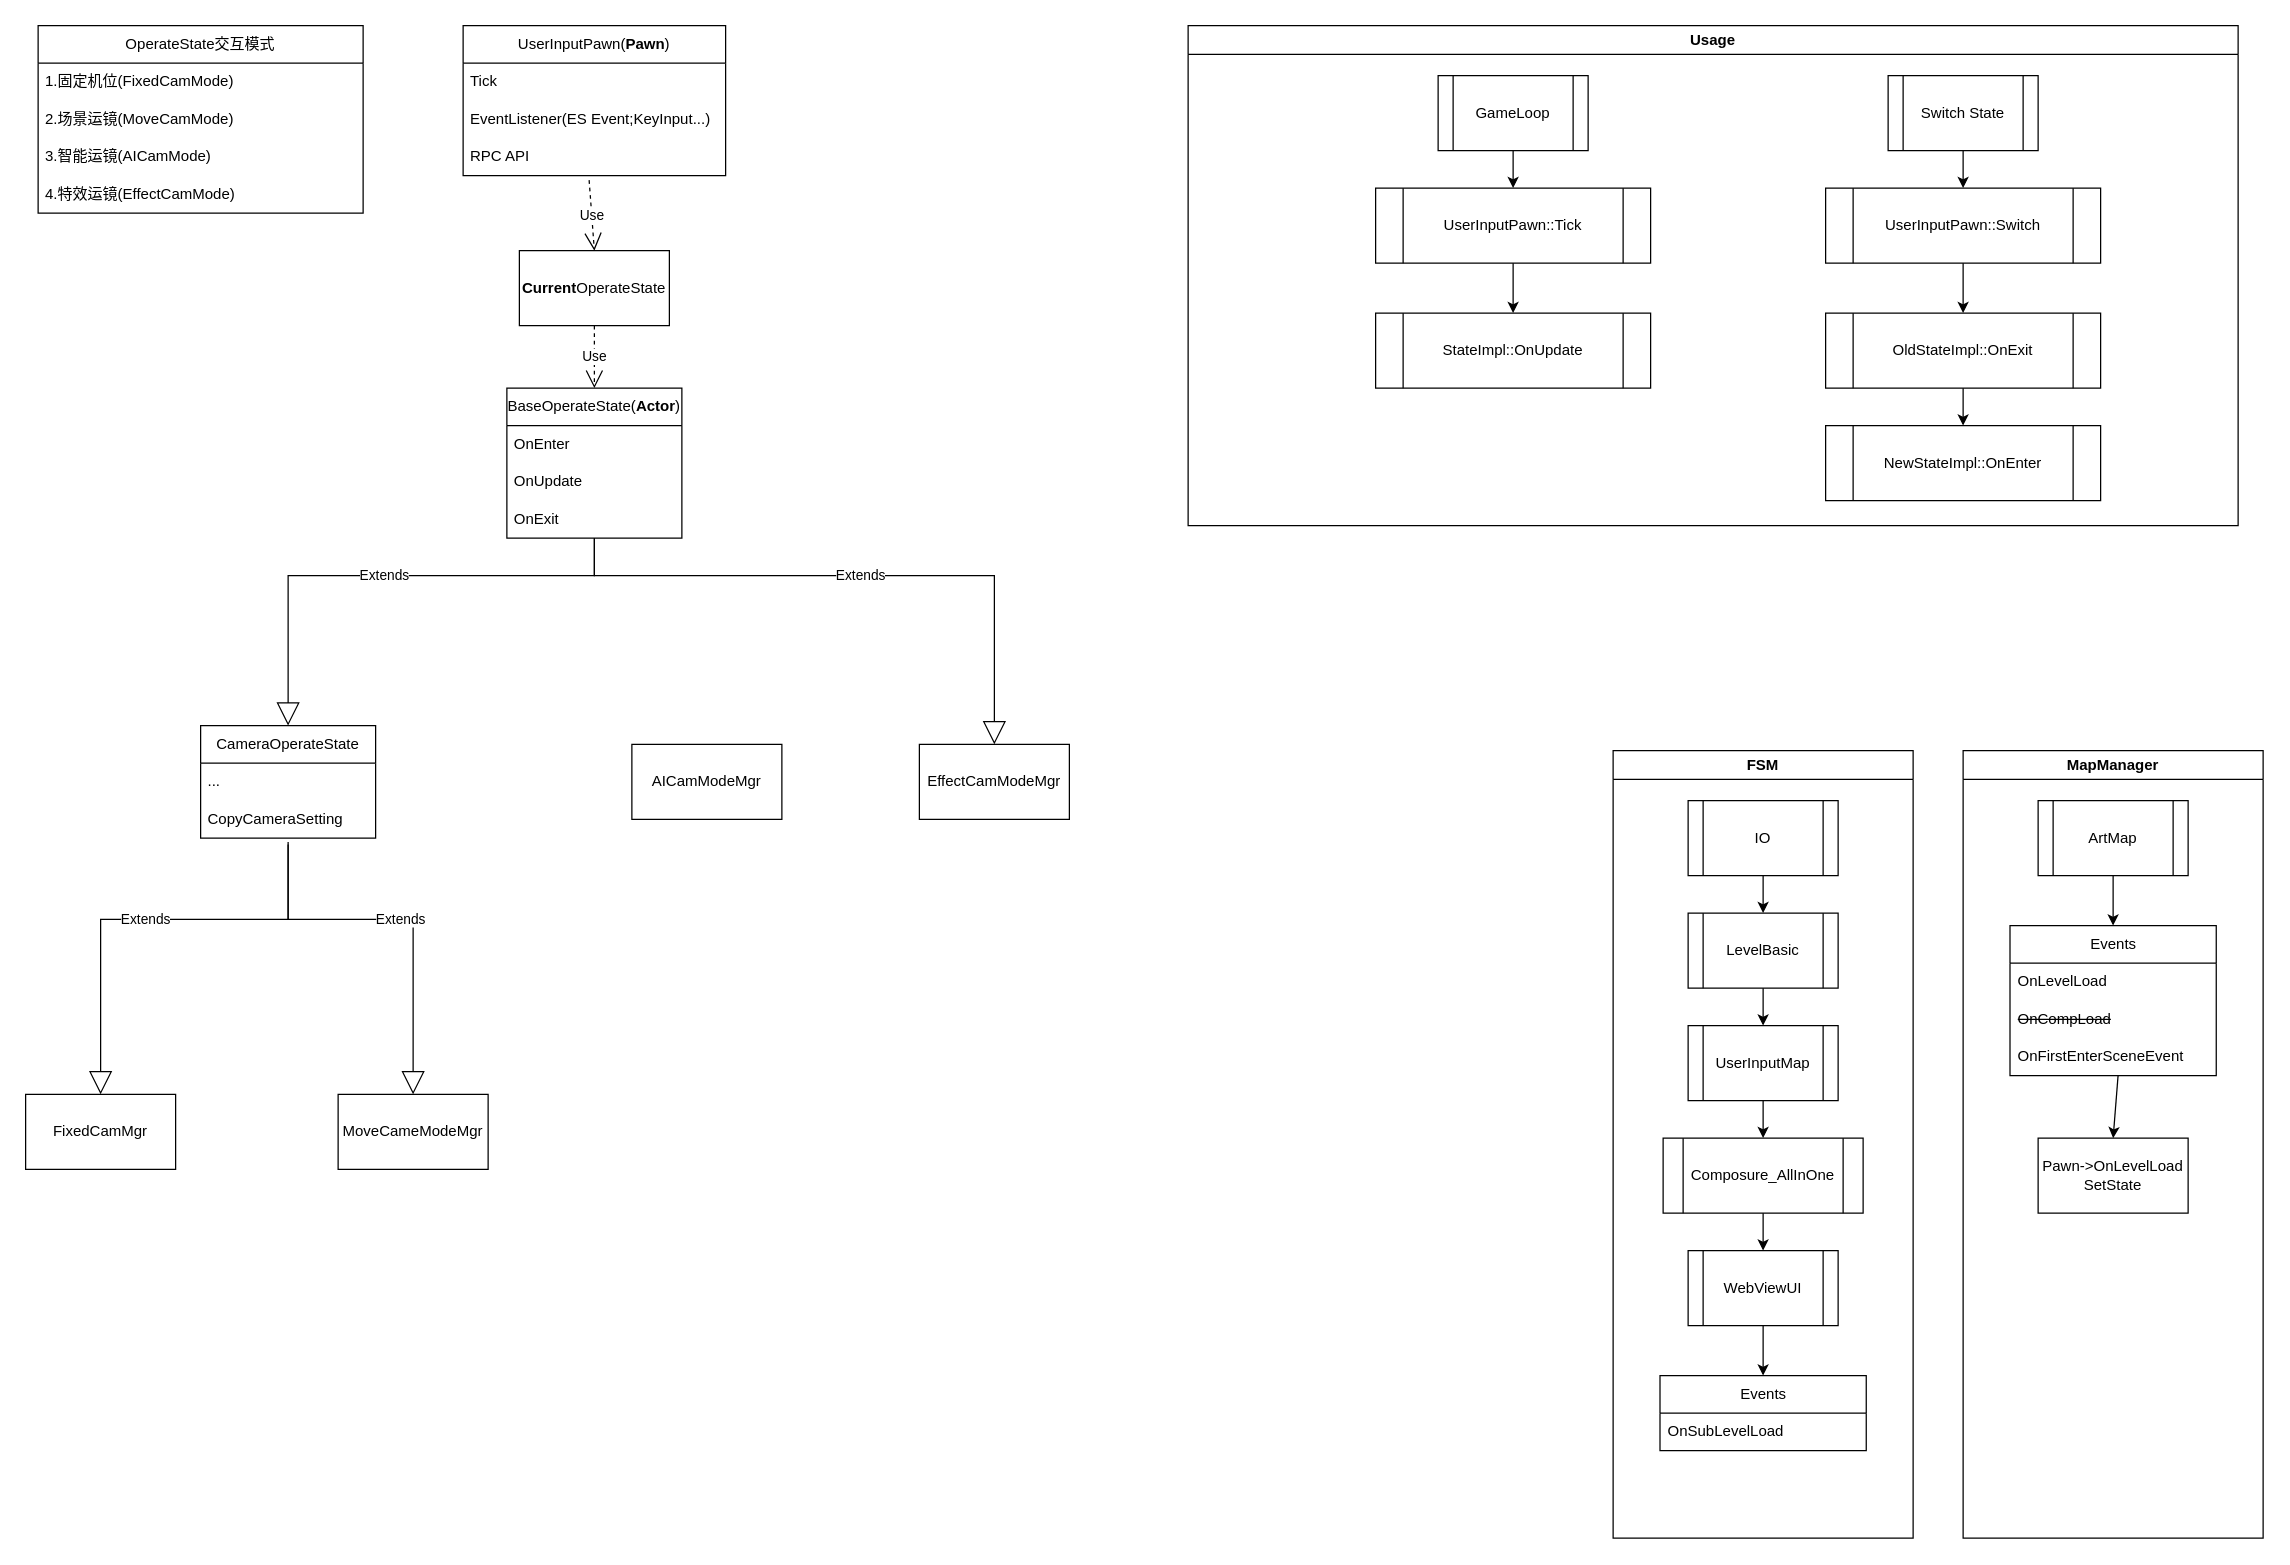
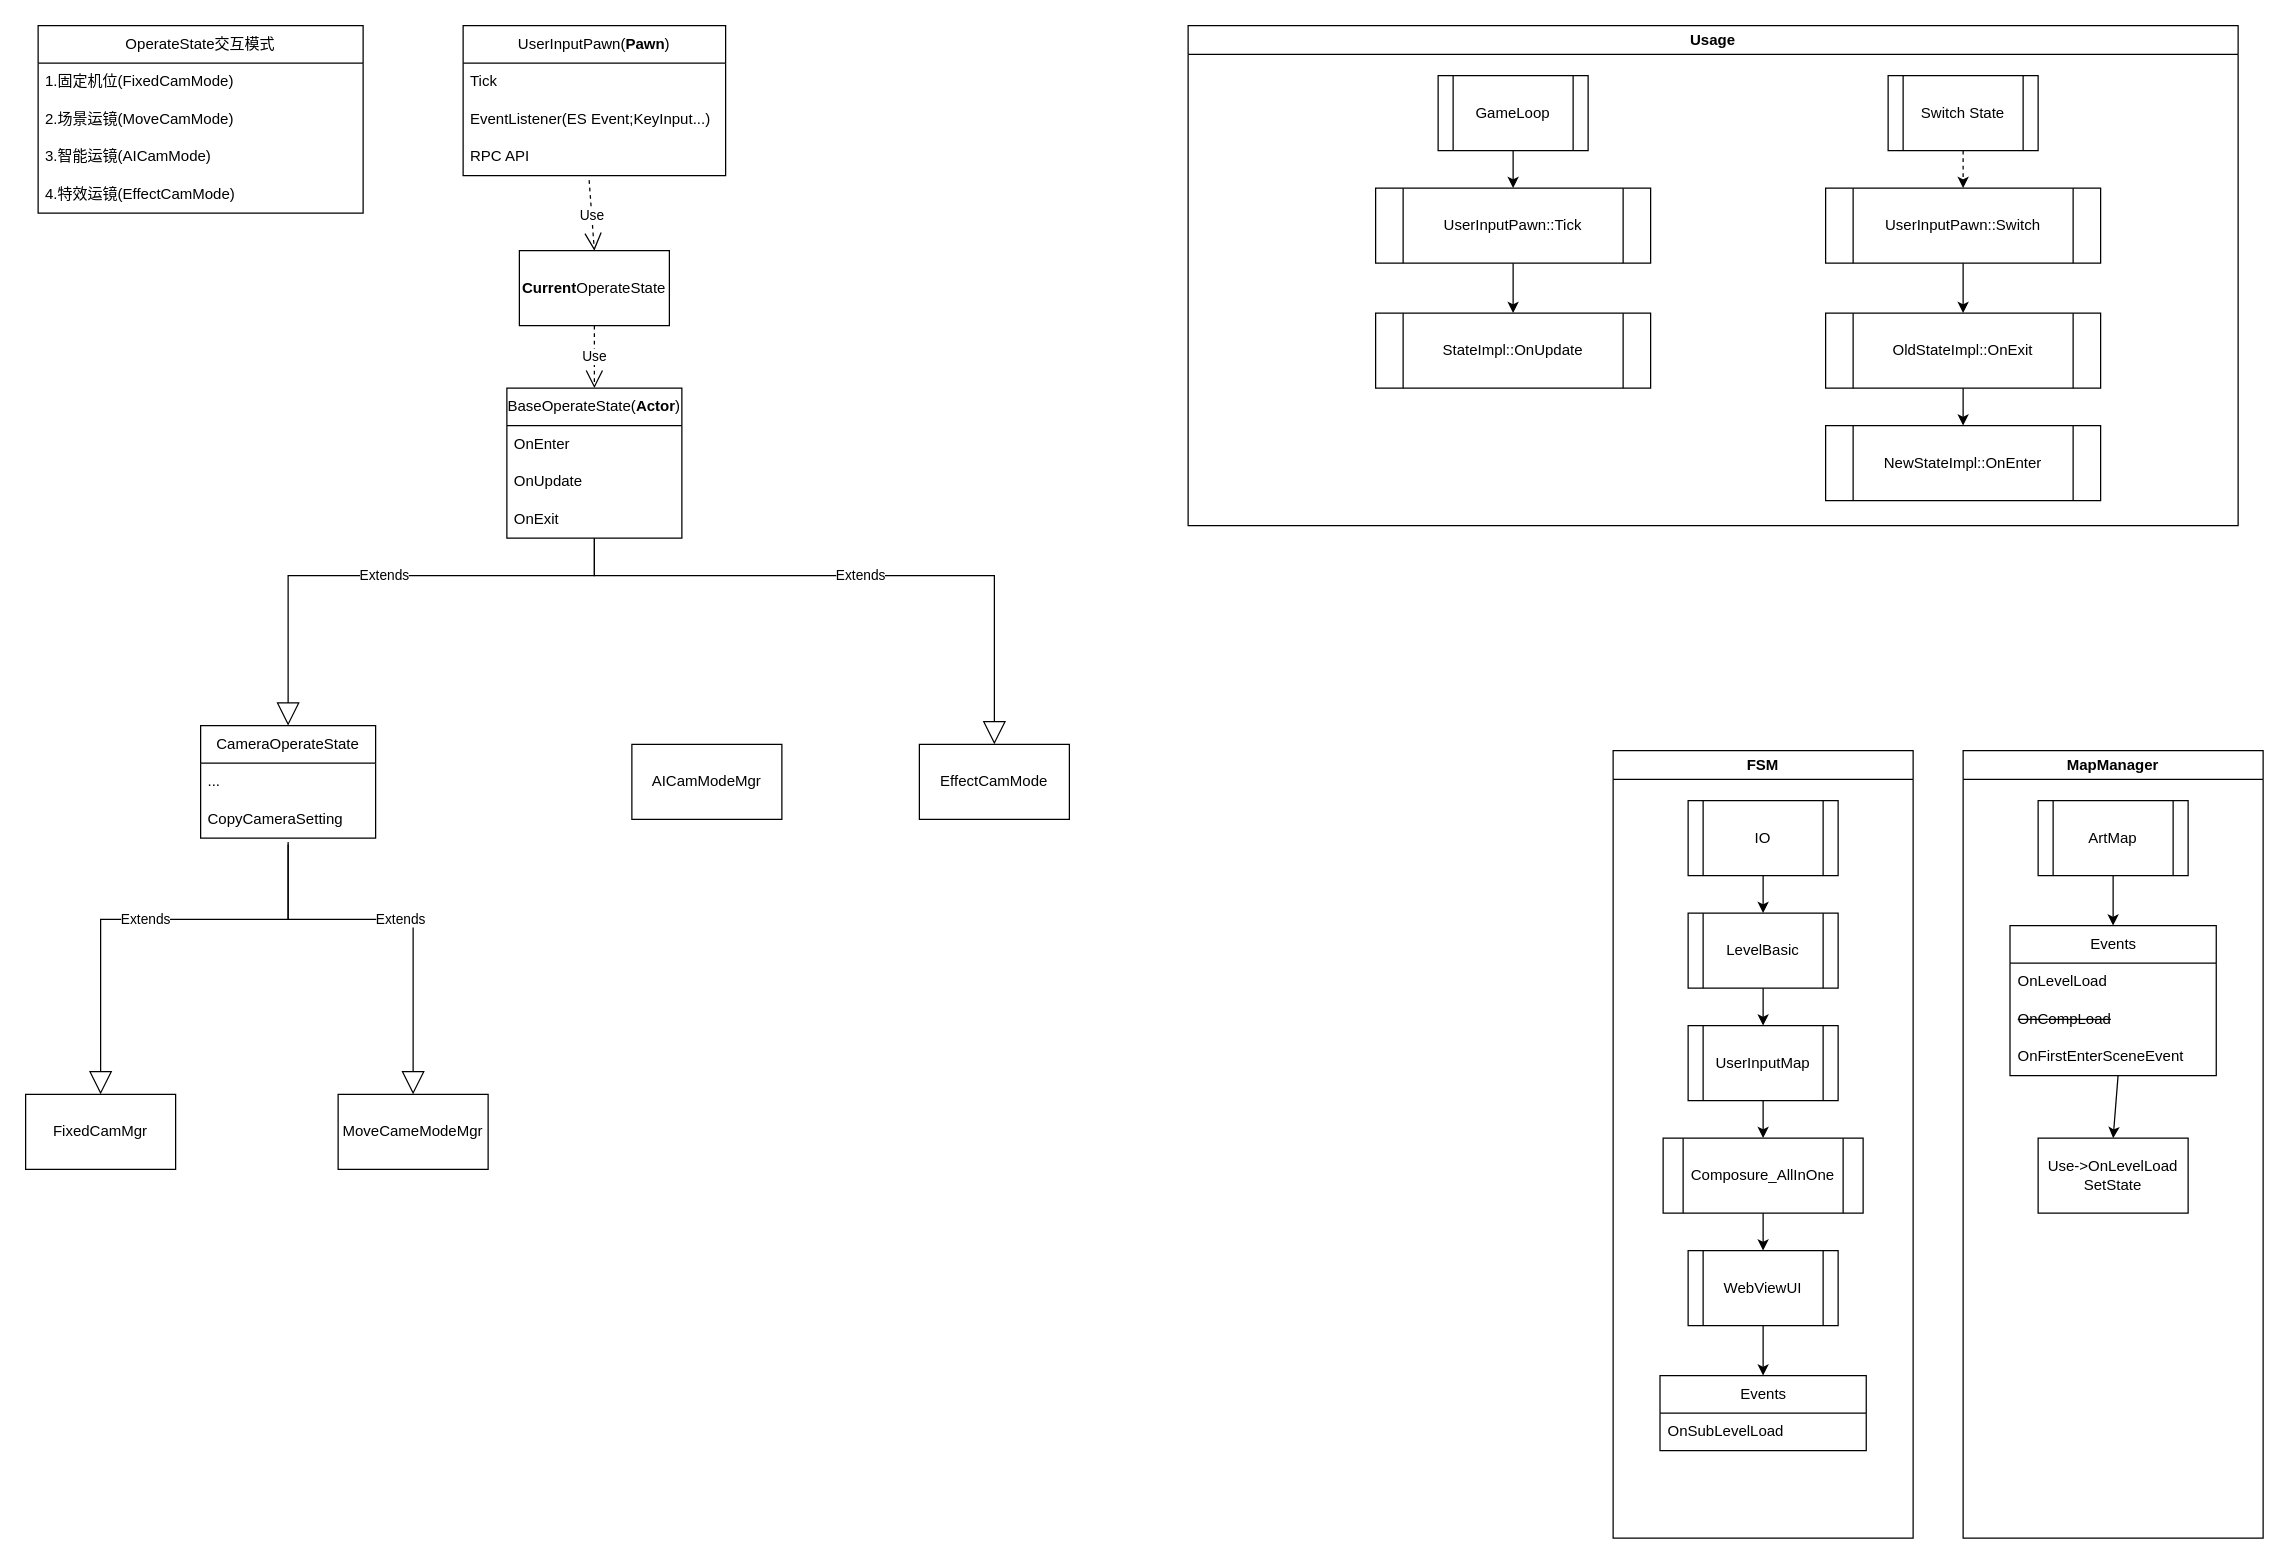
(1963, 166) -> (1963, 166)
(994, 782) -> (994, 782)
(2113, 1176) -> (2113, 1176)
